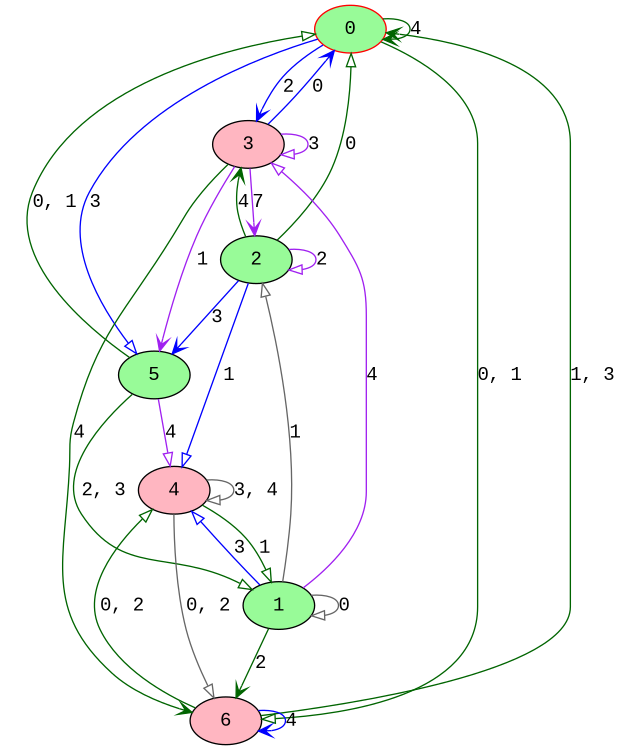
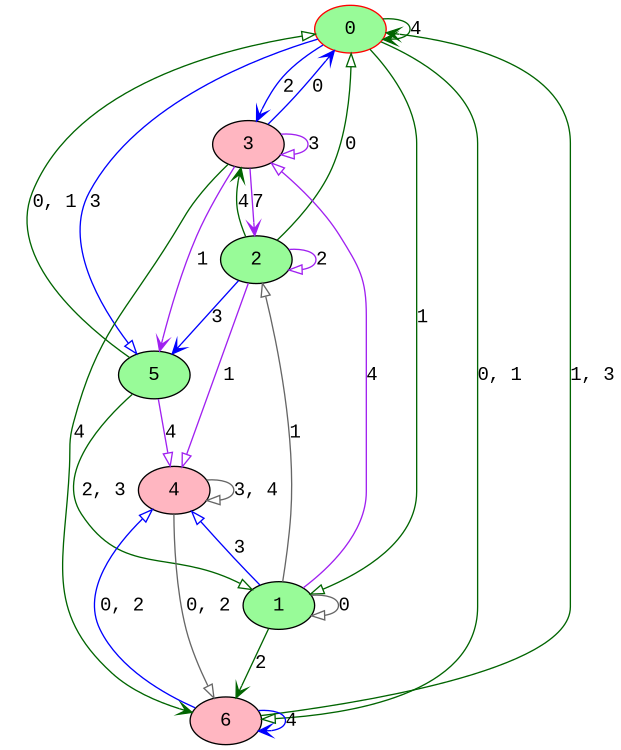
(218, 369) -> (218, 369)
(240, 532) -> (417, 335)
(100, 629) -> (100, 629)
